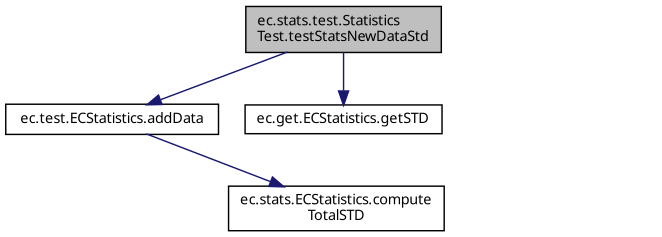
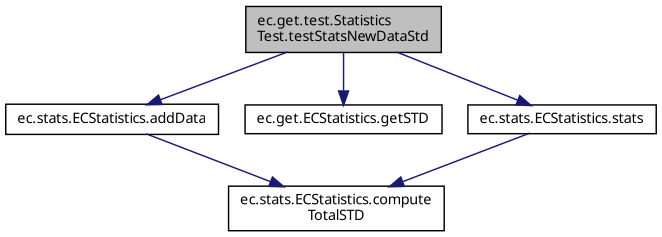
(344, 29) -> (344, 29)
(112, 119) -> (112, 119)
none -> (562, 119)
